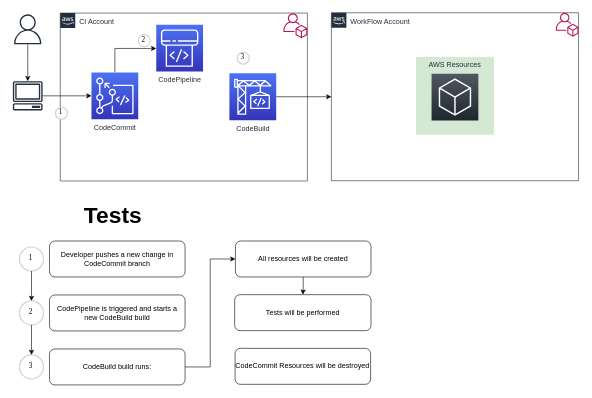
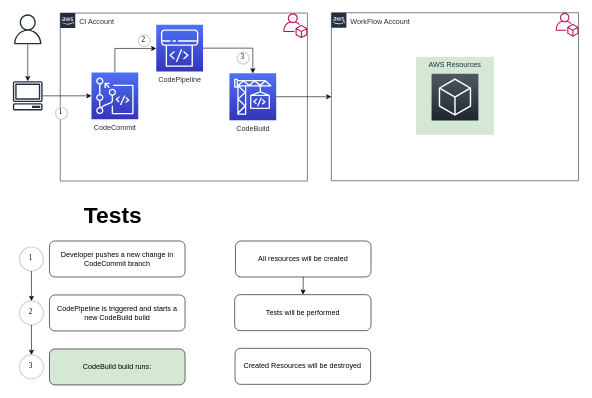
none -> (252, 48)
(210, 259) -> none
(303, 366) -> (303, 366)
(117, 367) -> (117, 367)
